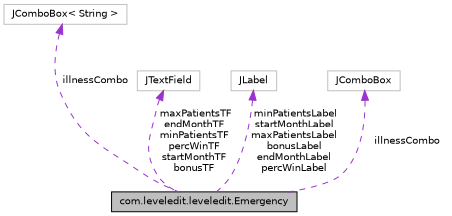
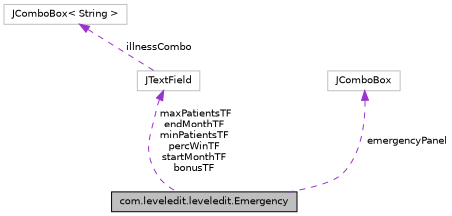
(254, 81) -> none
(87, 134) -> (121, 50)
(406, 141) -> (406, 141)
